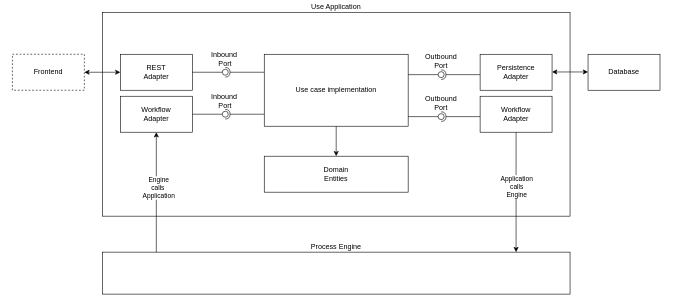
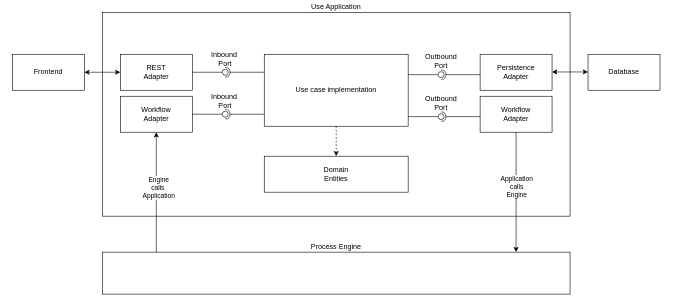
(48, 72) -> (48, 72)
(336, 139) -> (336, 139)
